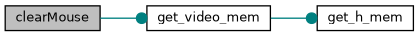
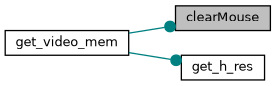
(118, 18) -> (147, 30)
(365, 18) -> (223, 68)
